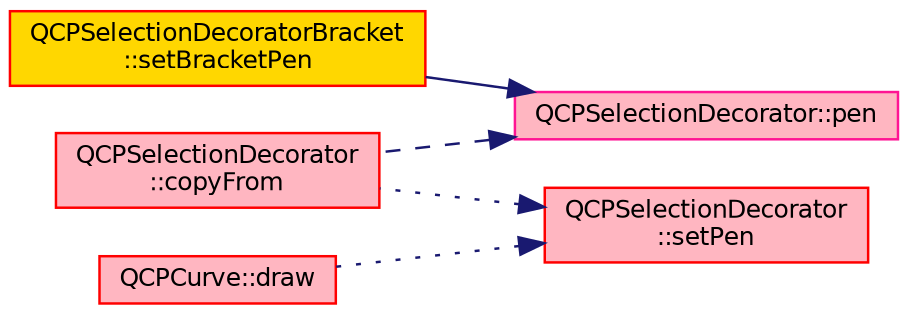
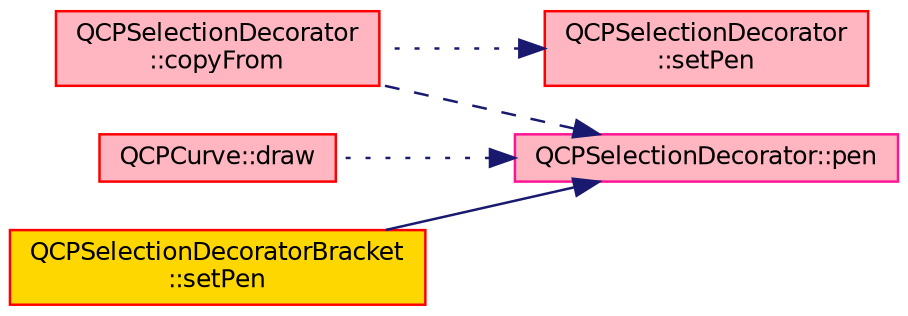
(218, 49) -> (218, 267)
(428, 256) -> (413, 158)
